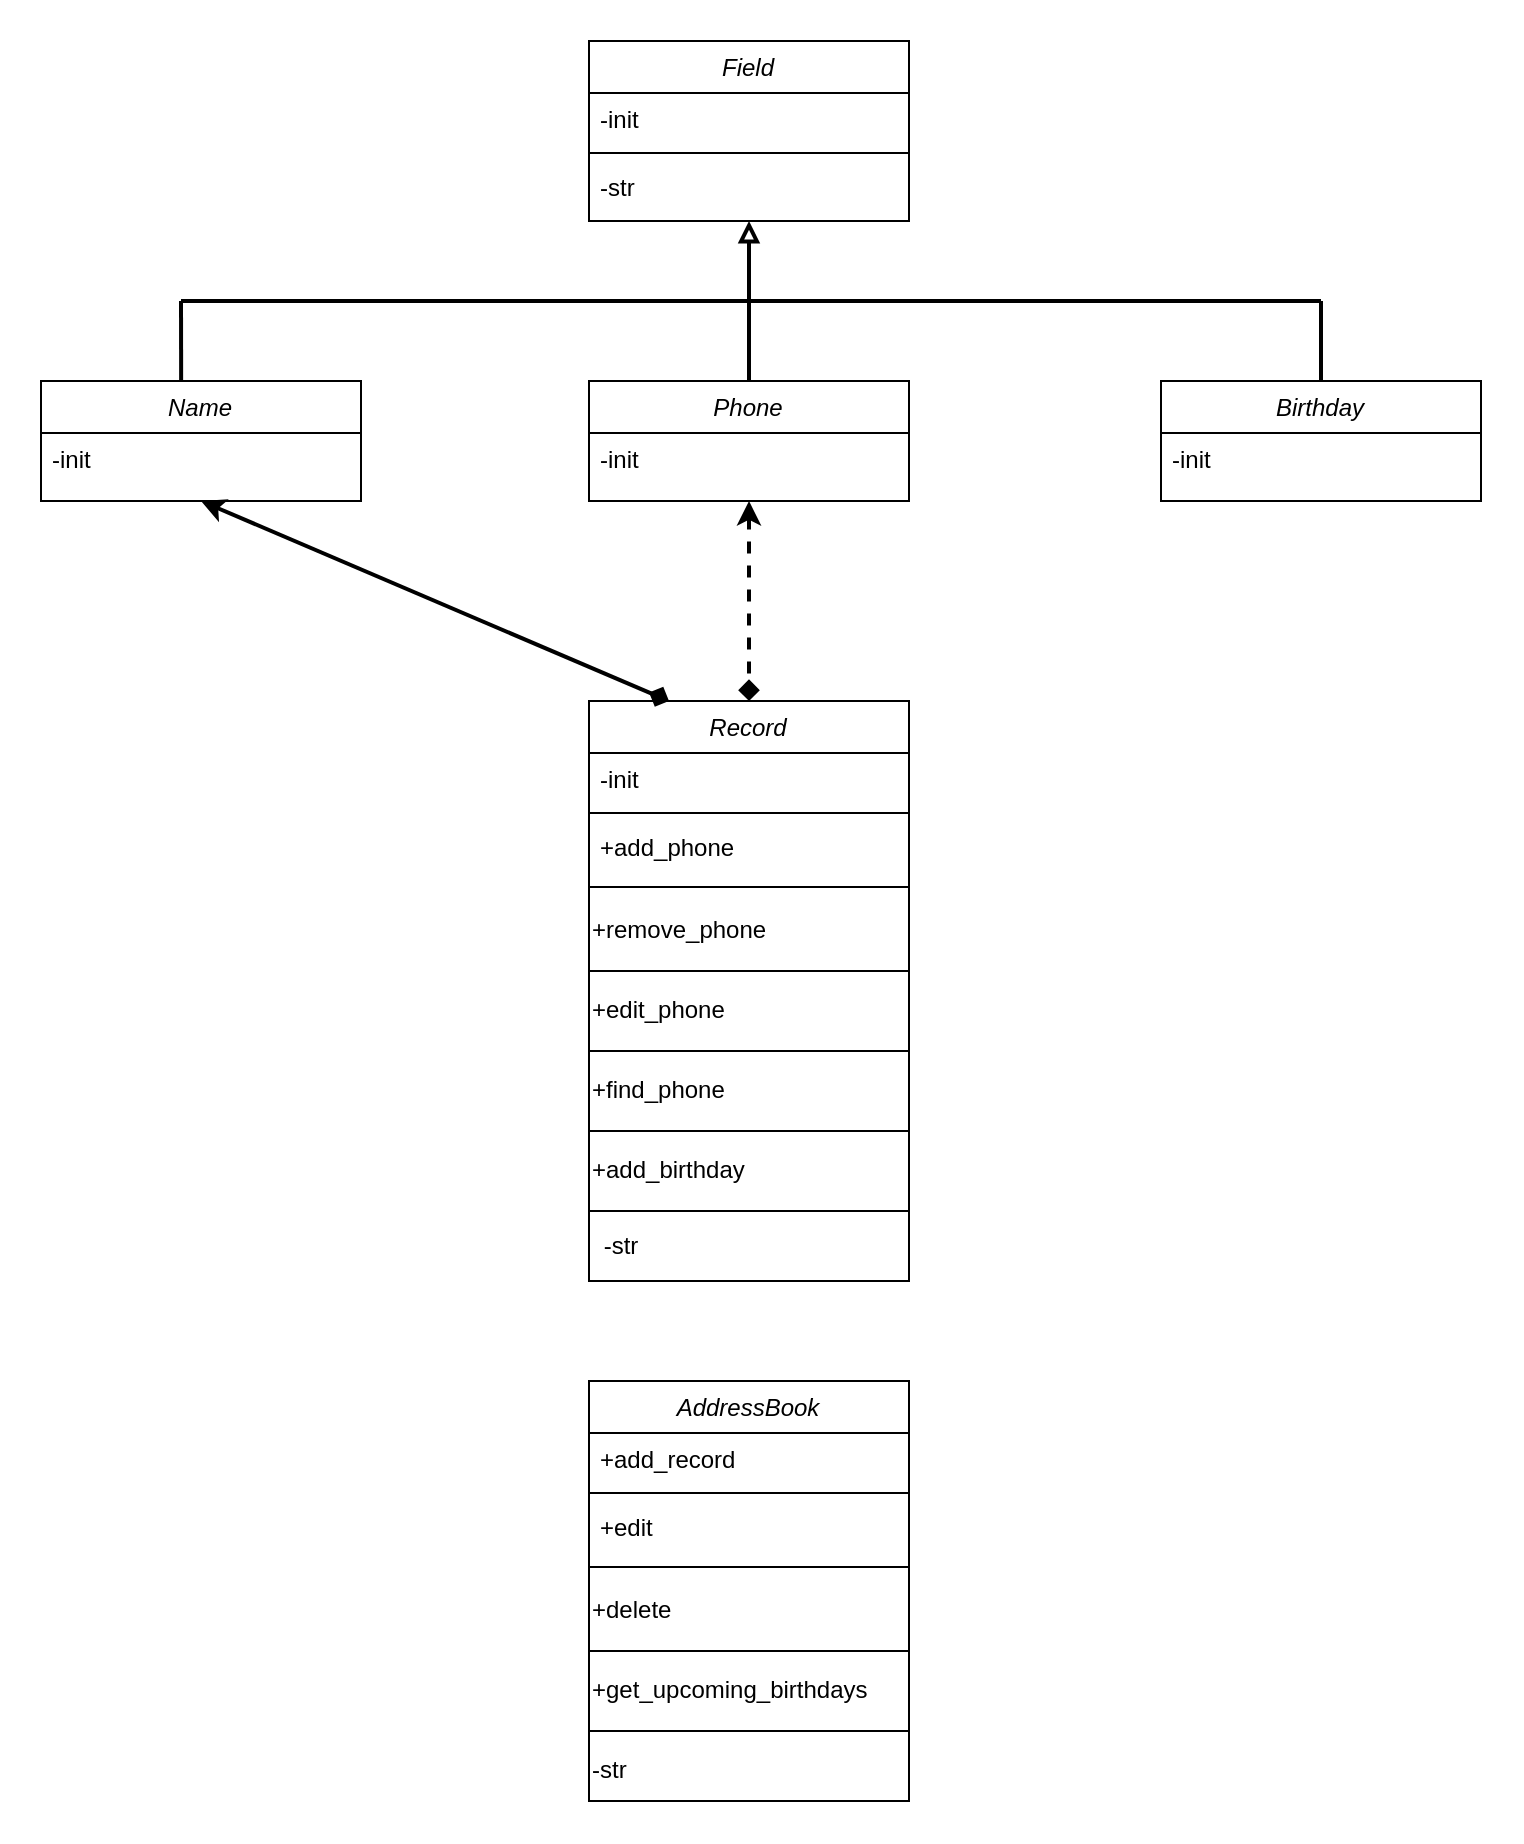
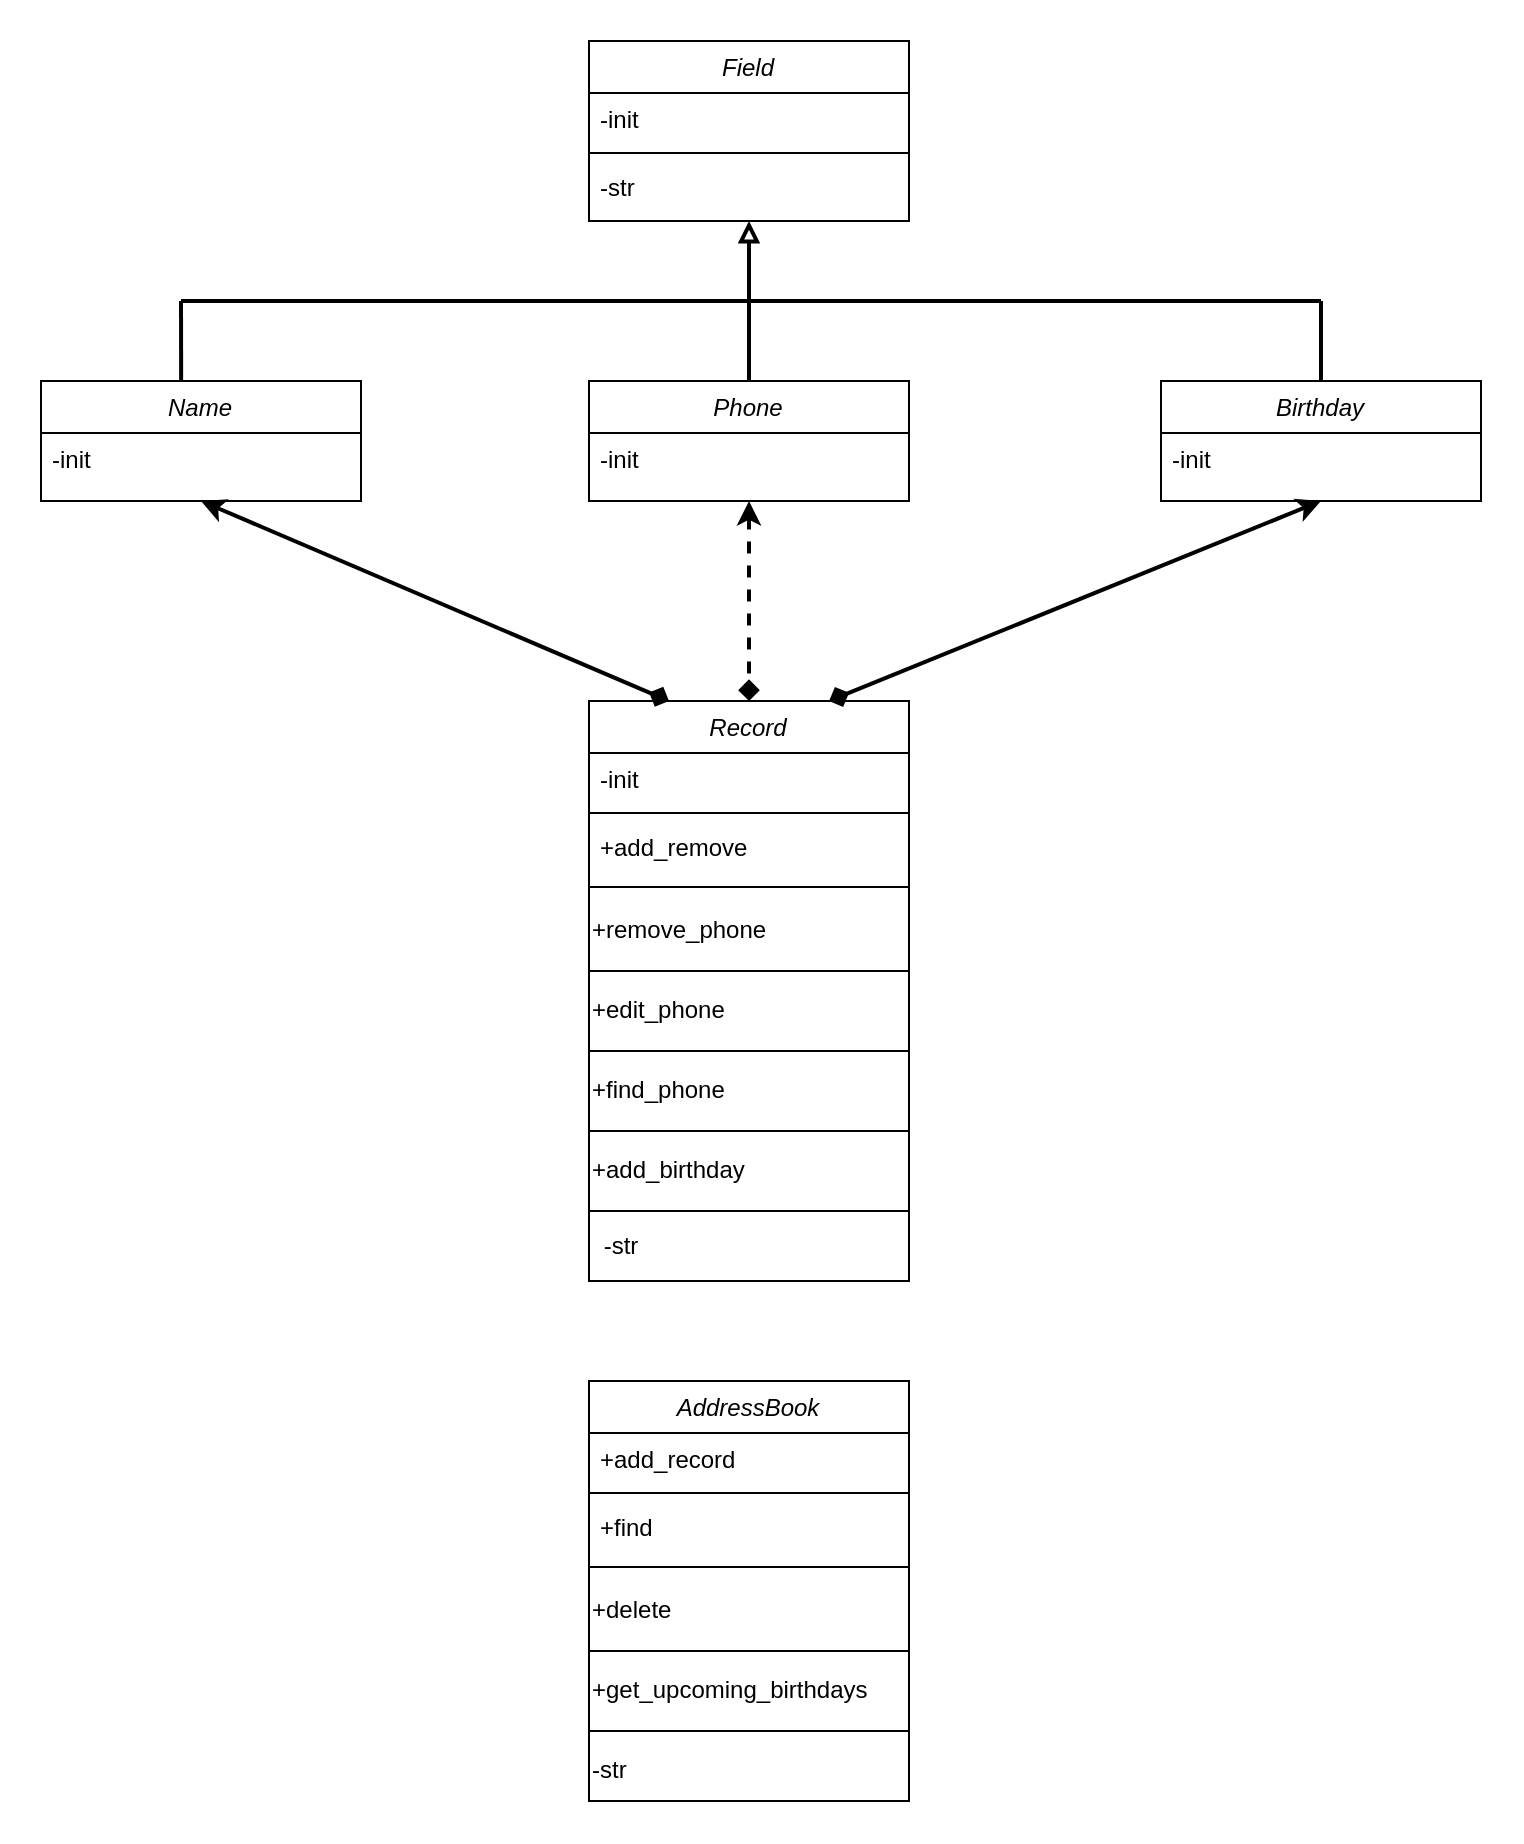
none -> (1077, 600)
(667, 848) -> (674, 848)
(630, 1528) -> (630, 1528)
